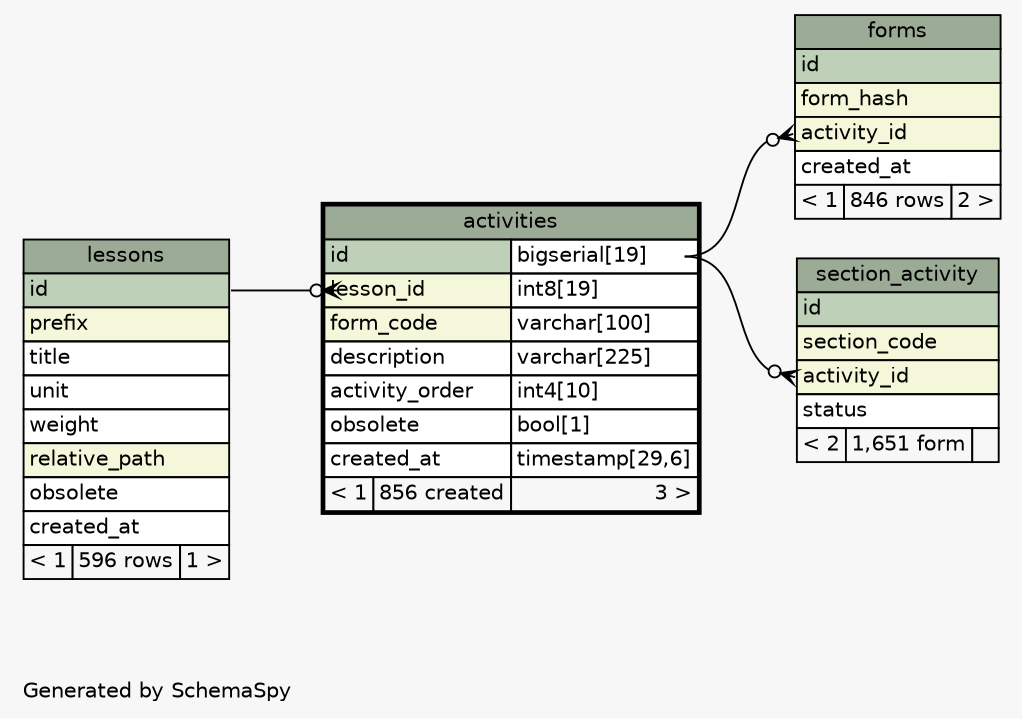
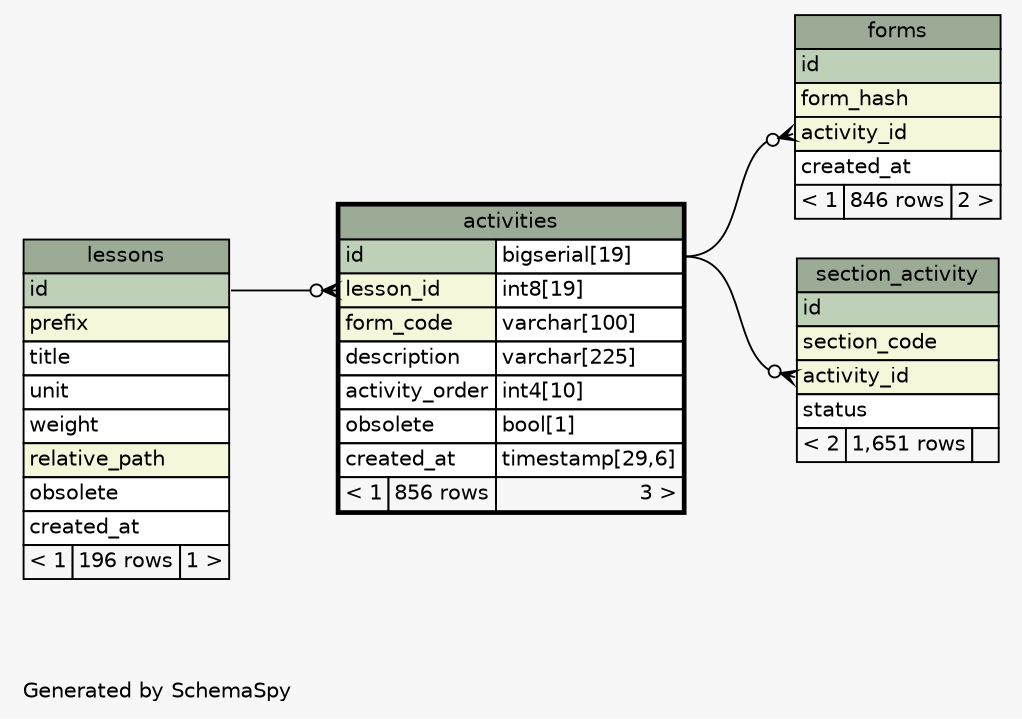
(909, 444) -> (909, 444)
(442, 493) -> (442, 493)
(126, 561) -> (126, 561)
